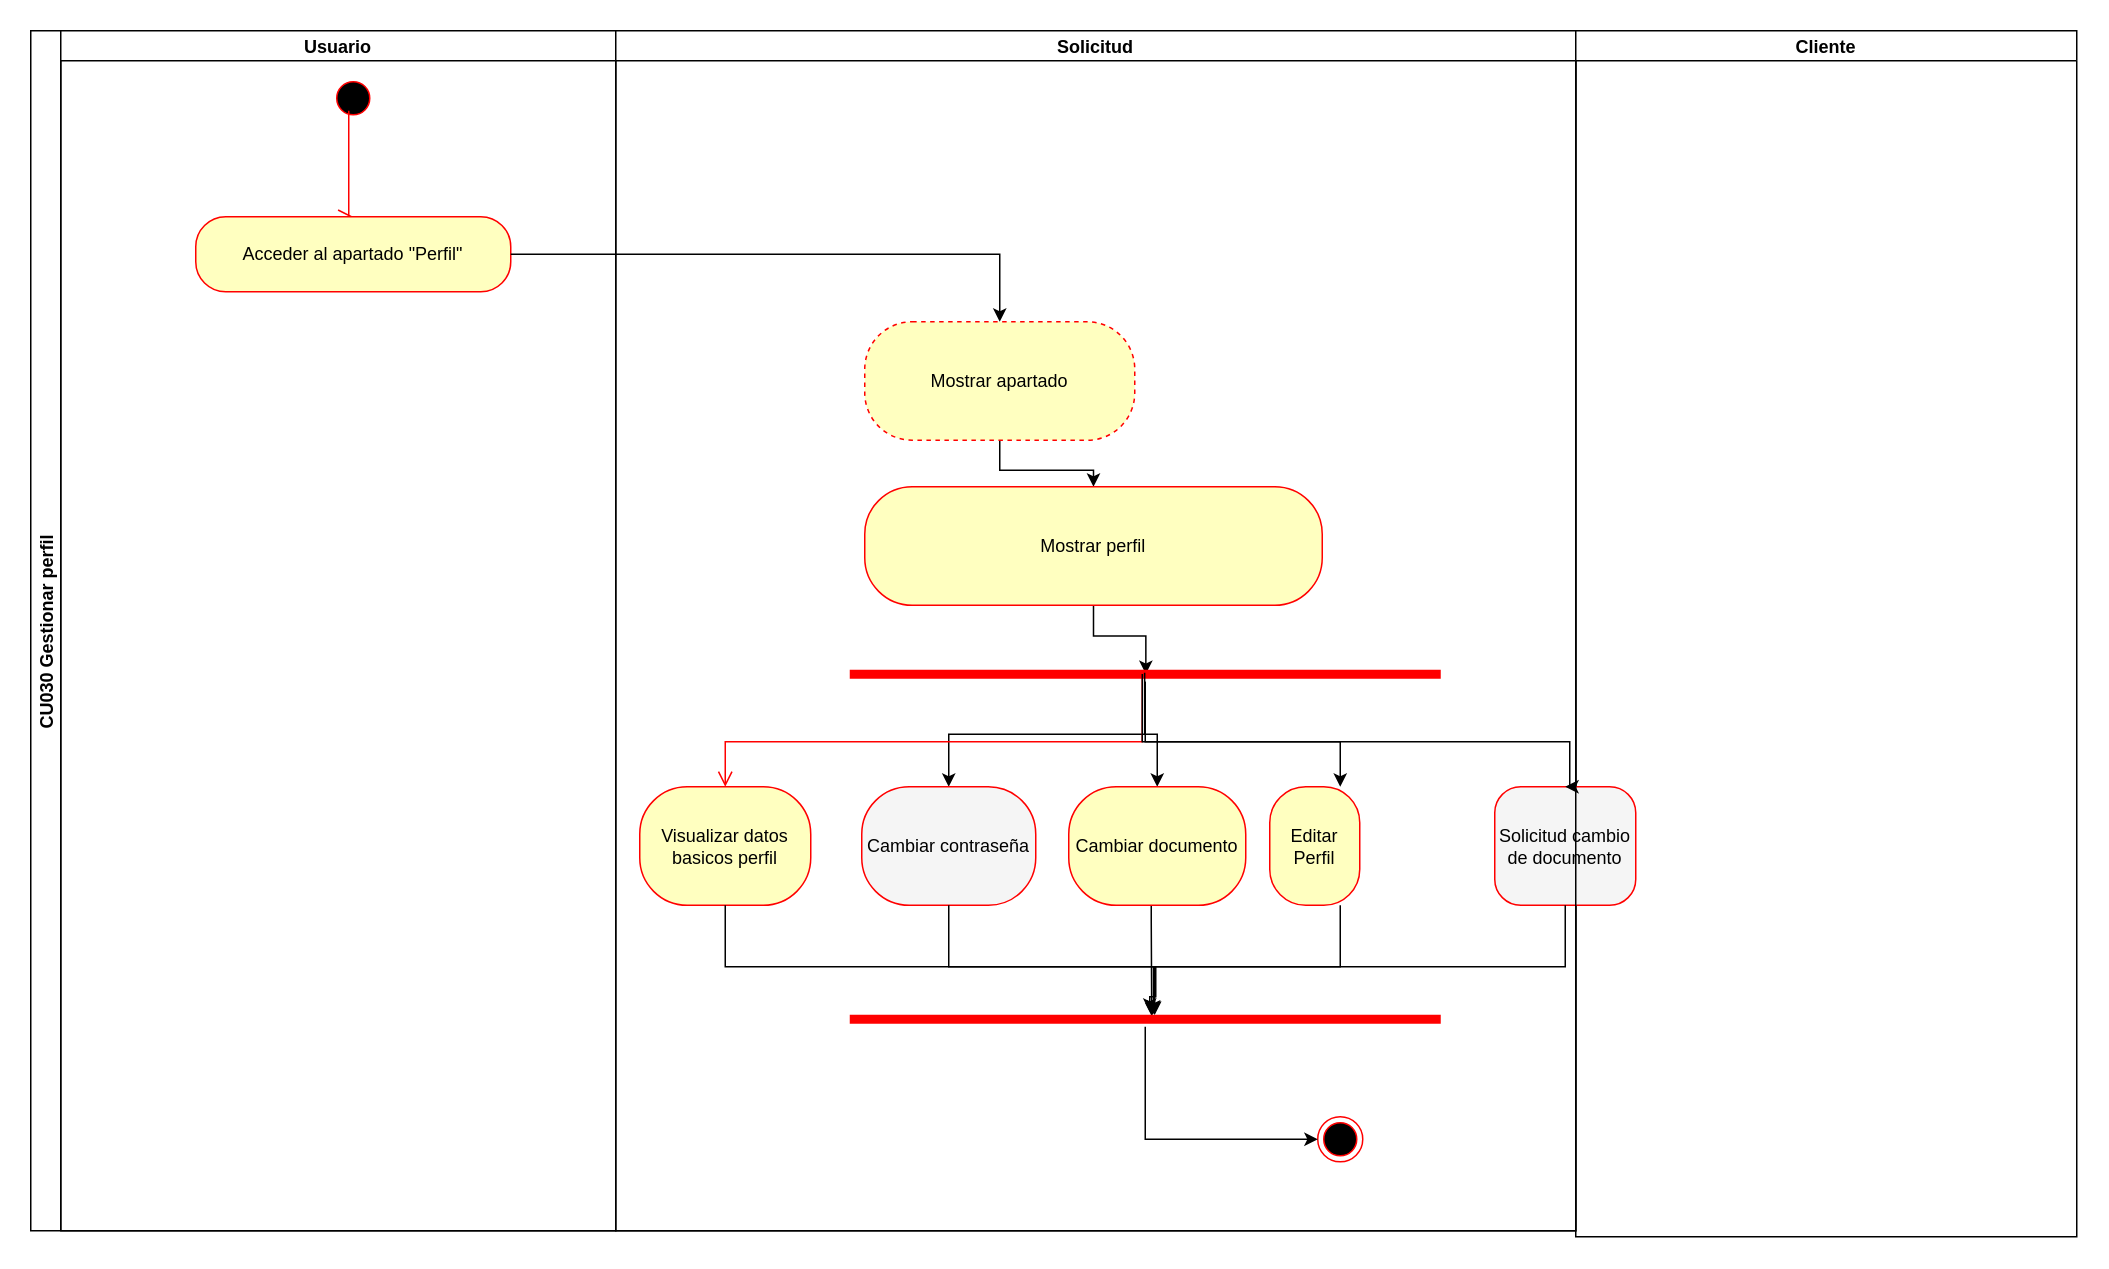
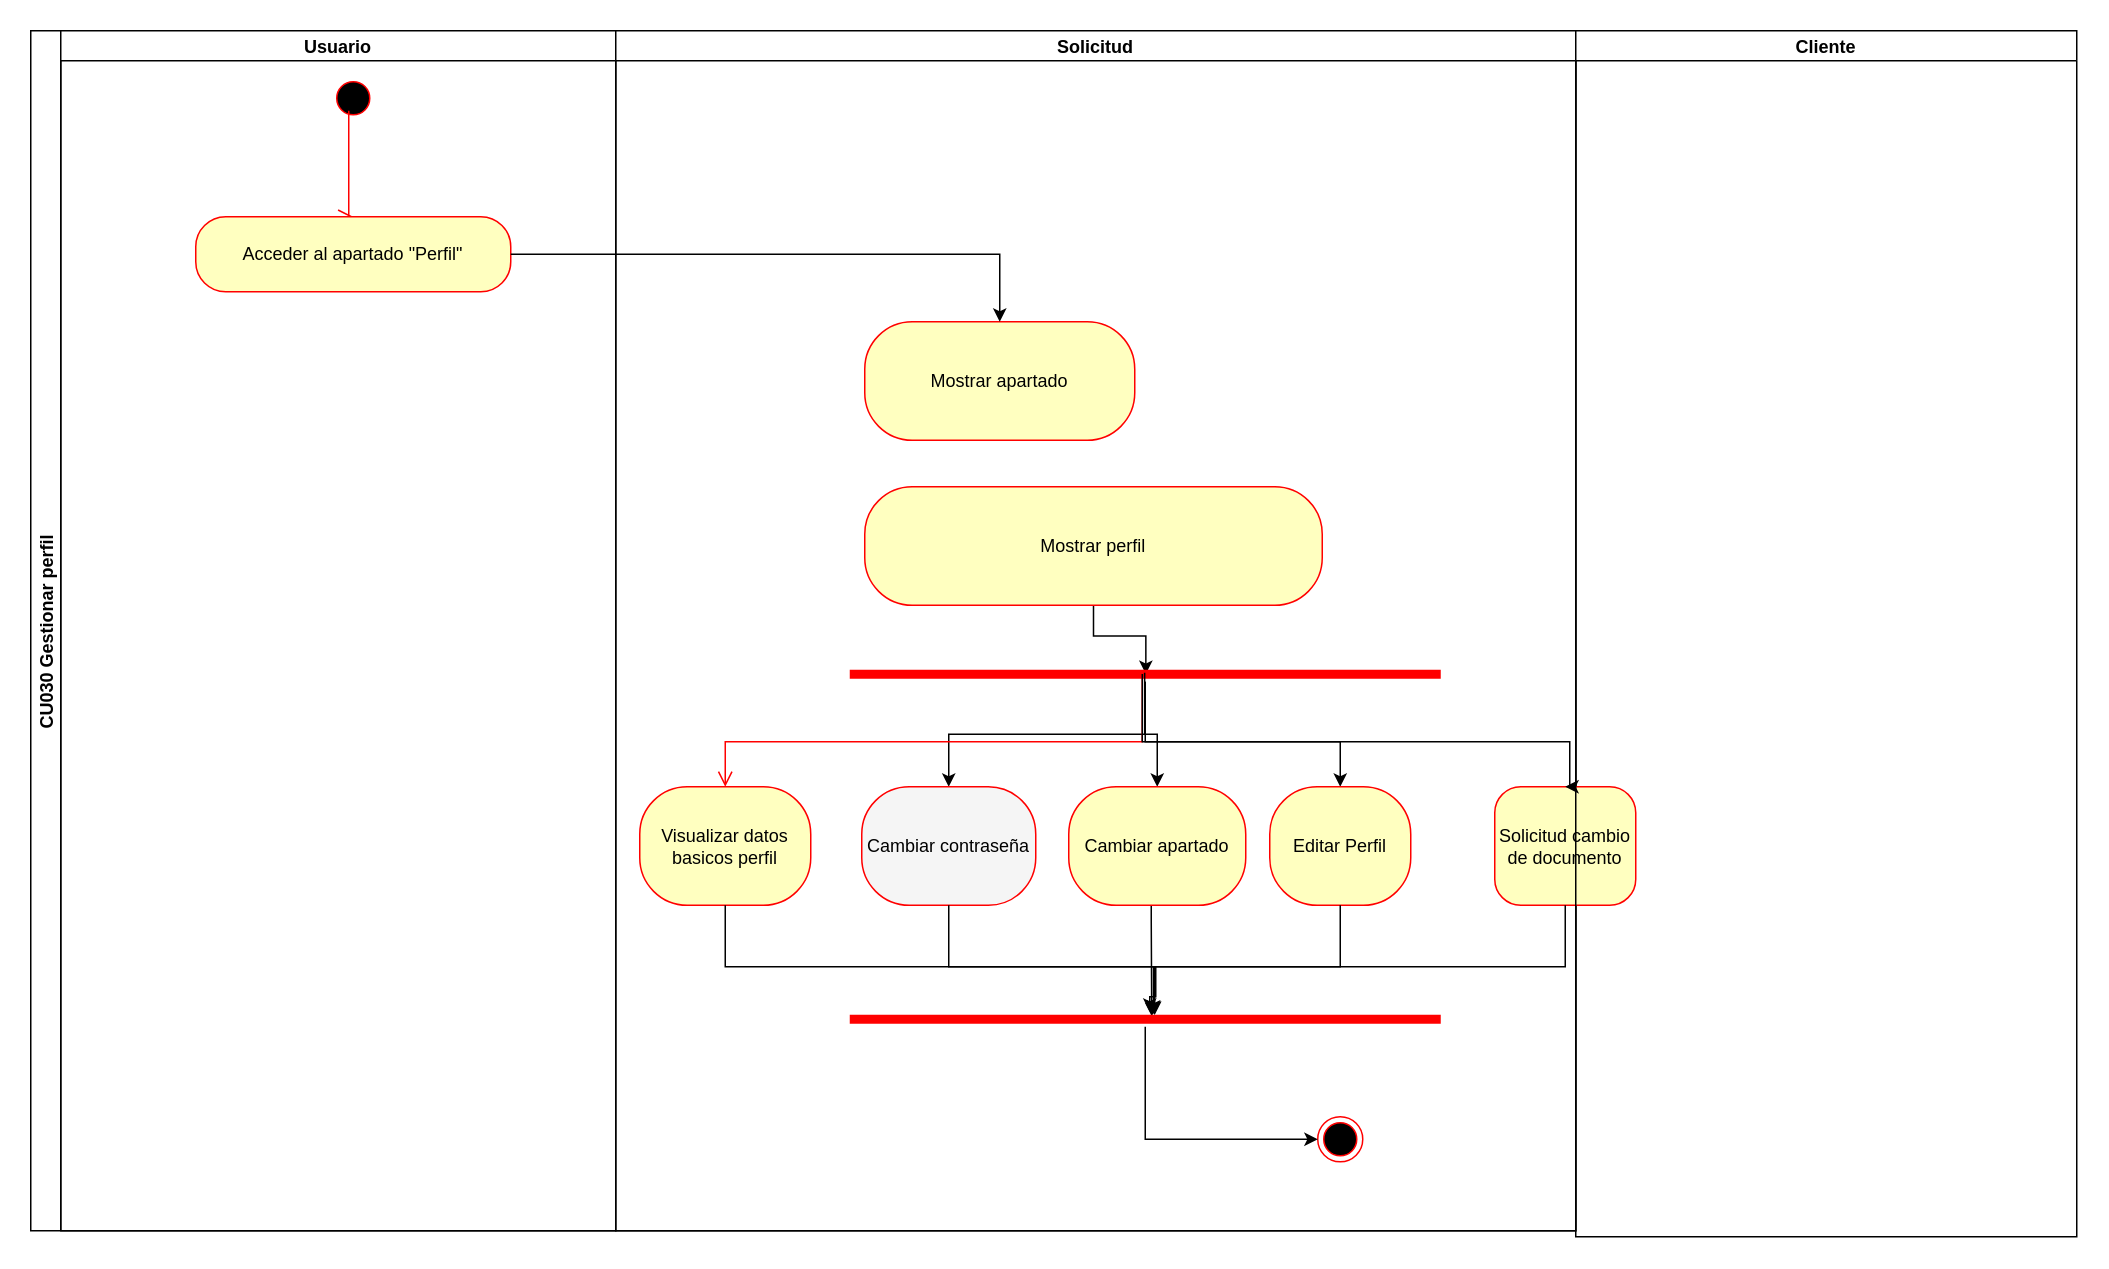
(1000, 381) -> (1000, 381)
(1034, 470) -> none
(1315, 846) -> (1340, 846)
(1565, 846) -> (1565, 846)
(1157, 847) -> (1157, 847)
